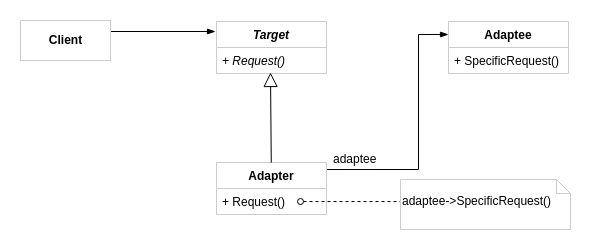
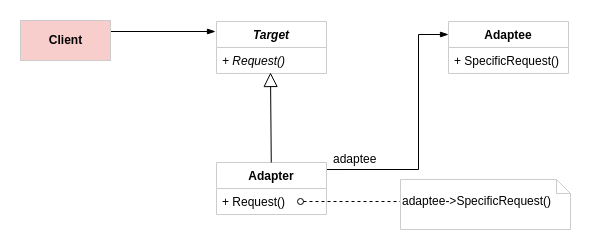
(66, 41) -> (66, 41)
